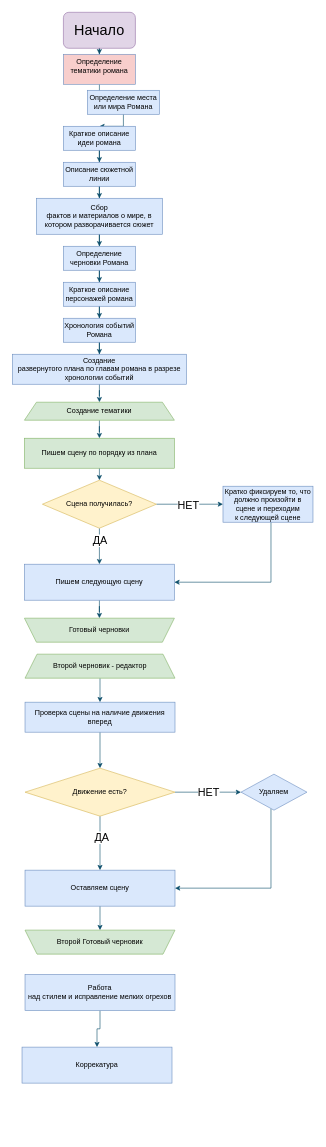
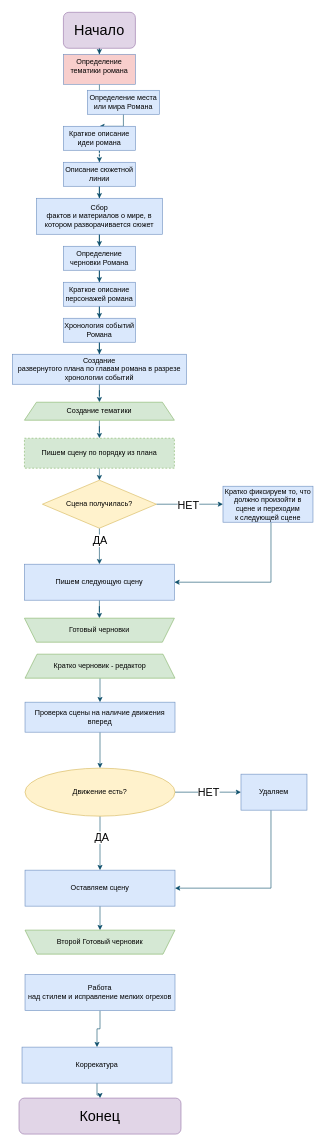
(99, 158) -> (99, 158)
(99, 453) -> (99, 453)
(100, 666) -> (100, 666)
(100, 792) -> (100, 792)
(274, 792) -> (274, 792)
none -> (97, 1095)
none -> (100, 1116)
